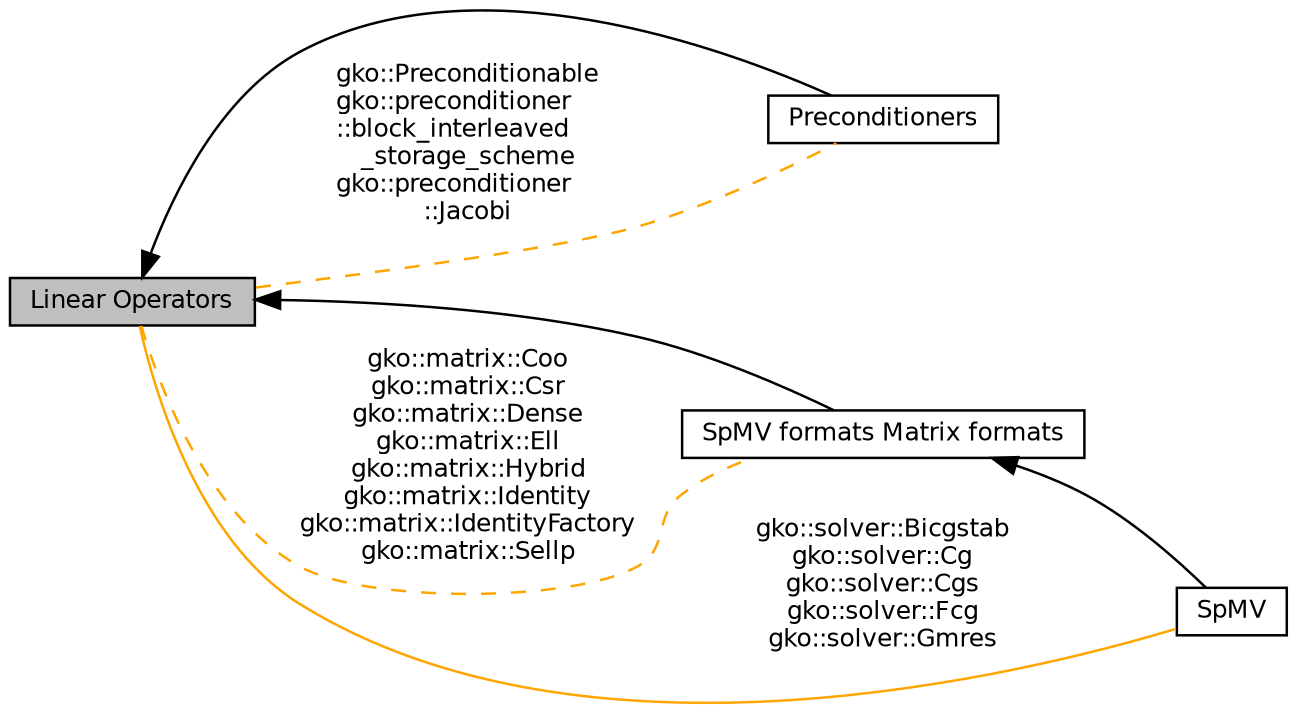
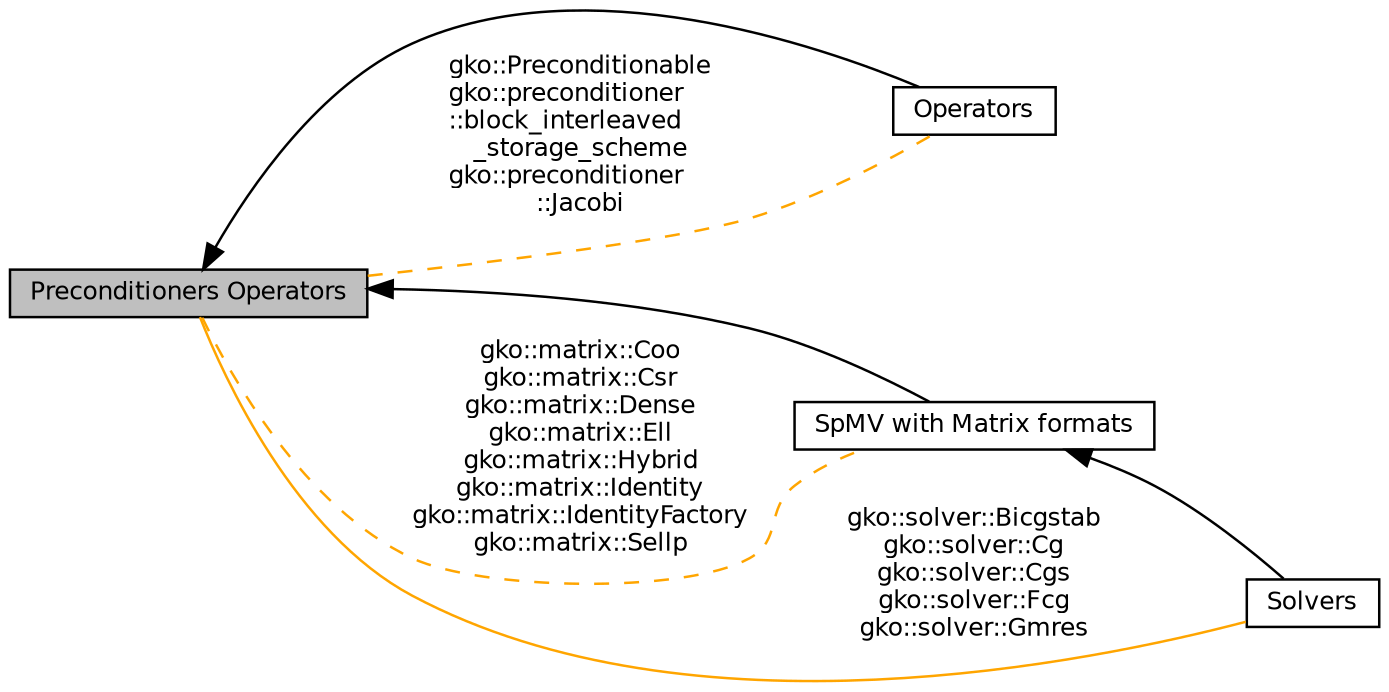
(883, 119) -> (974, 111)
(132, 302) -> (189, 293)
(883, 434) -> (974, 426)
(1232, 612) -> (1313, 603)
